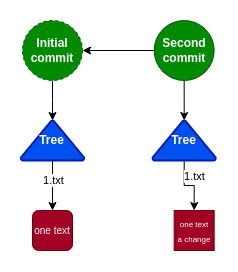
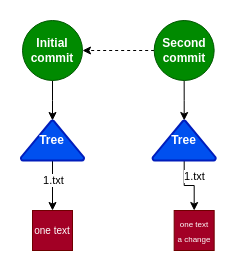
(53, 51) -> (53, 51)
(121, 51) -> (121, 51)
(53, 231) -> (53, 231)
